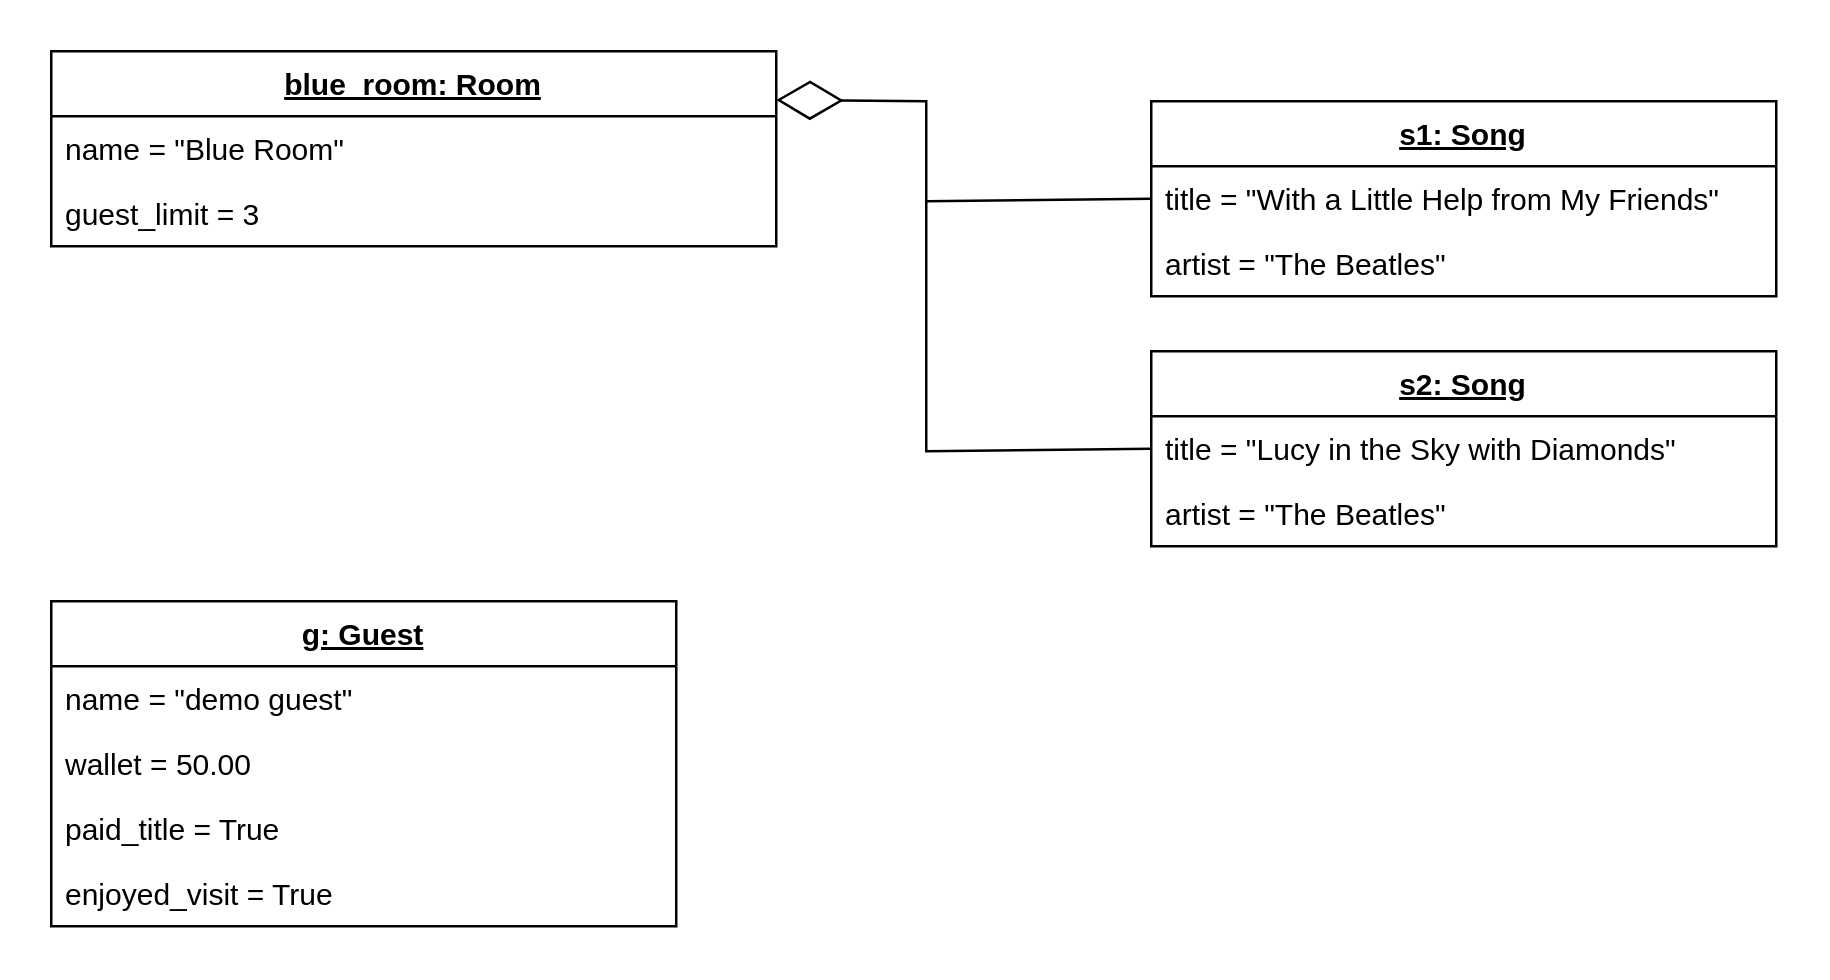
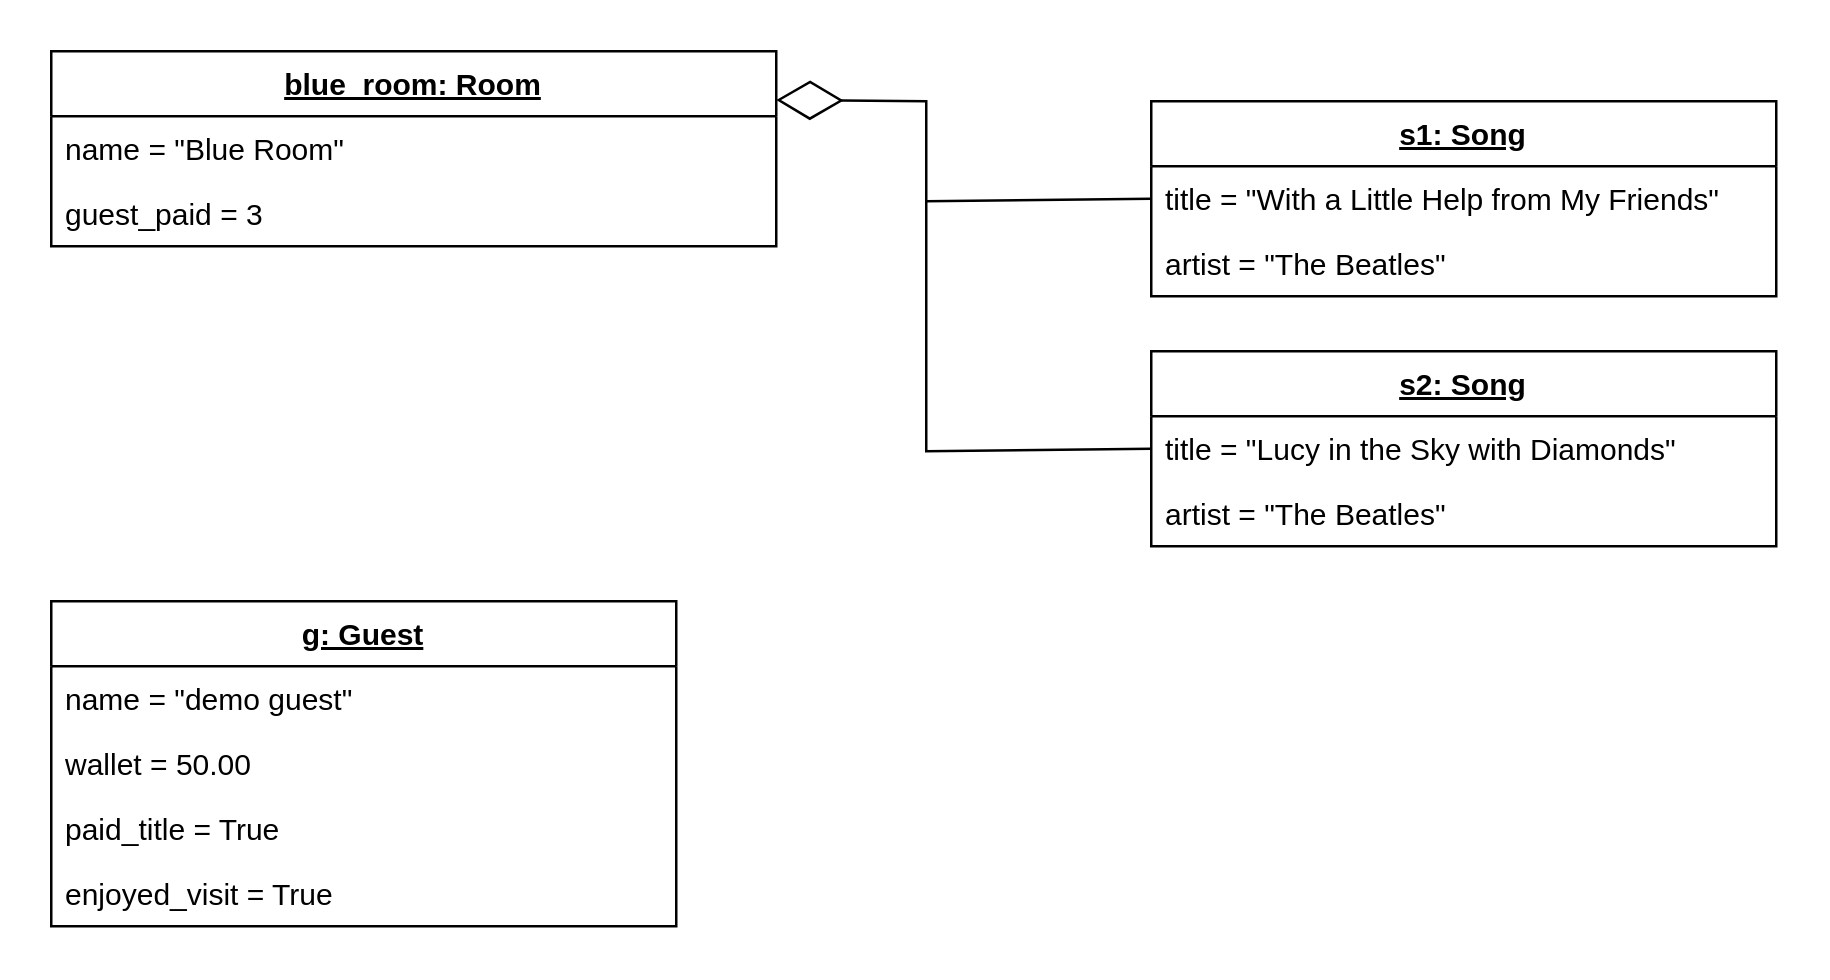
(172, 215) -> (171, 215)
